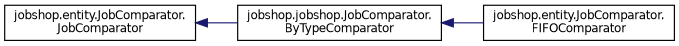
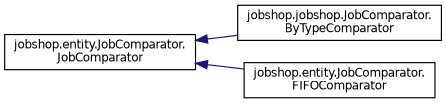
(468, 23) -> (226, 67)
